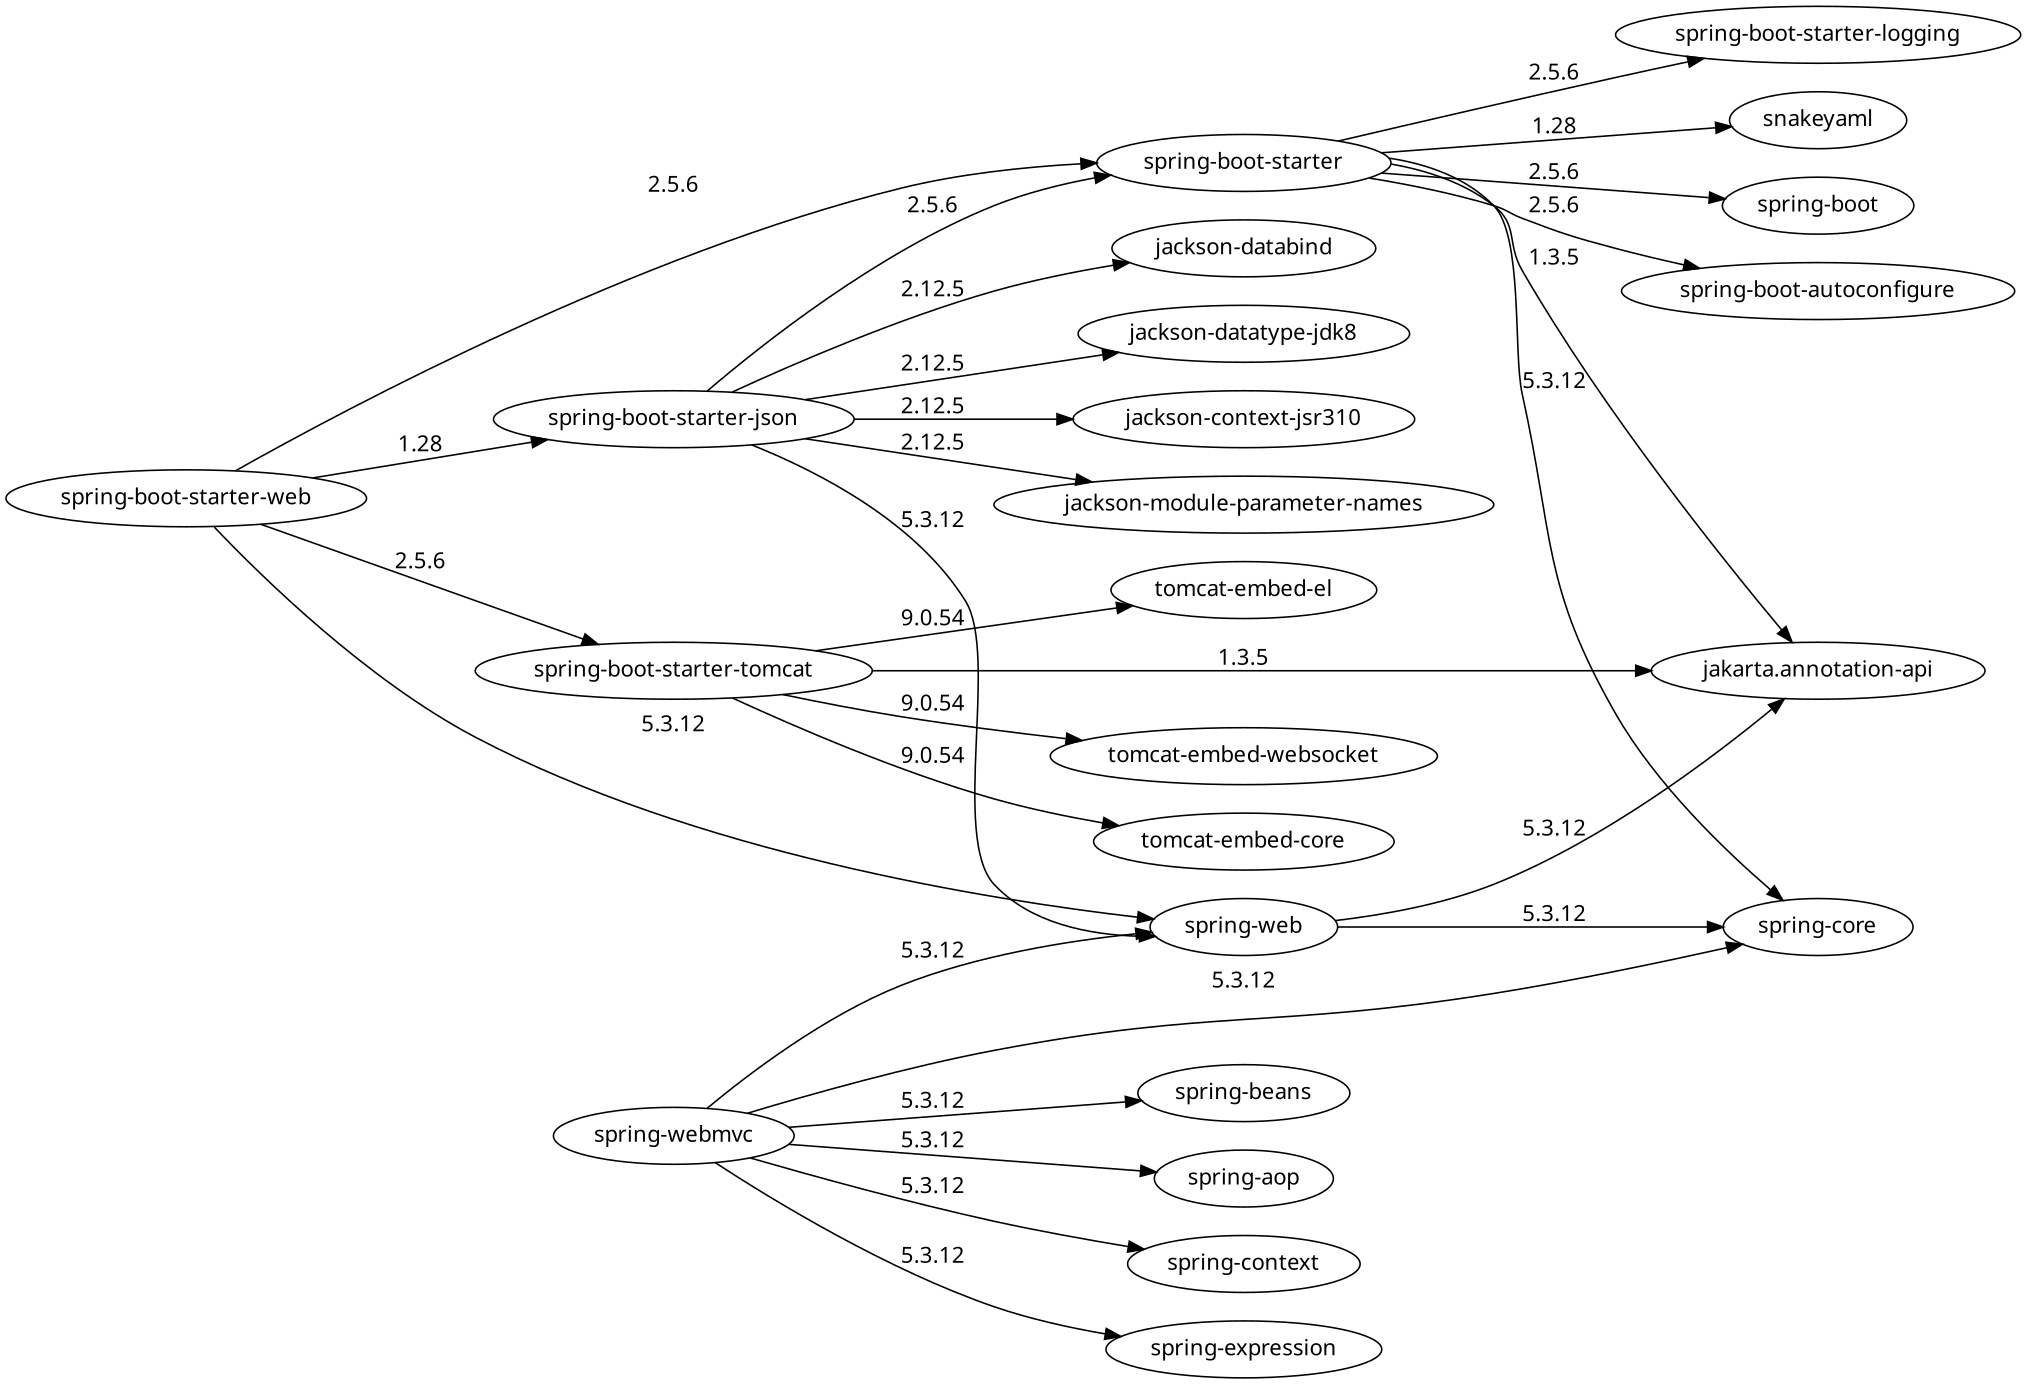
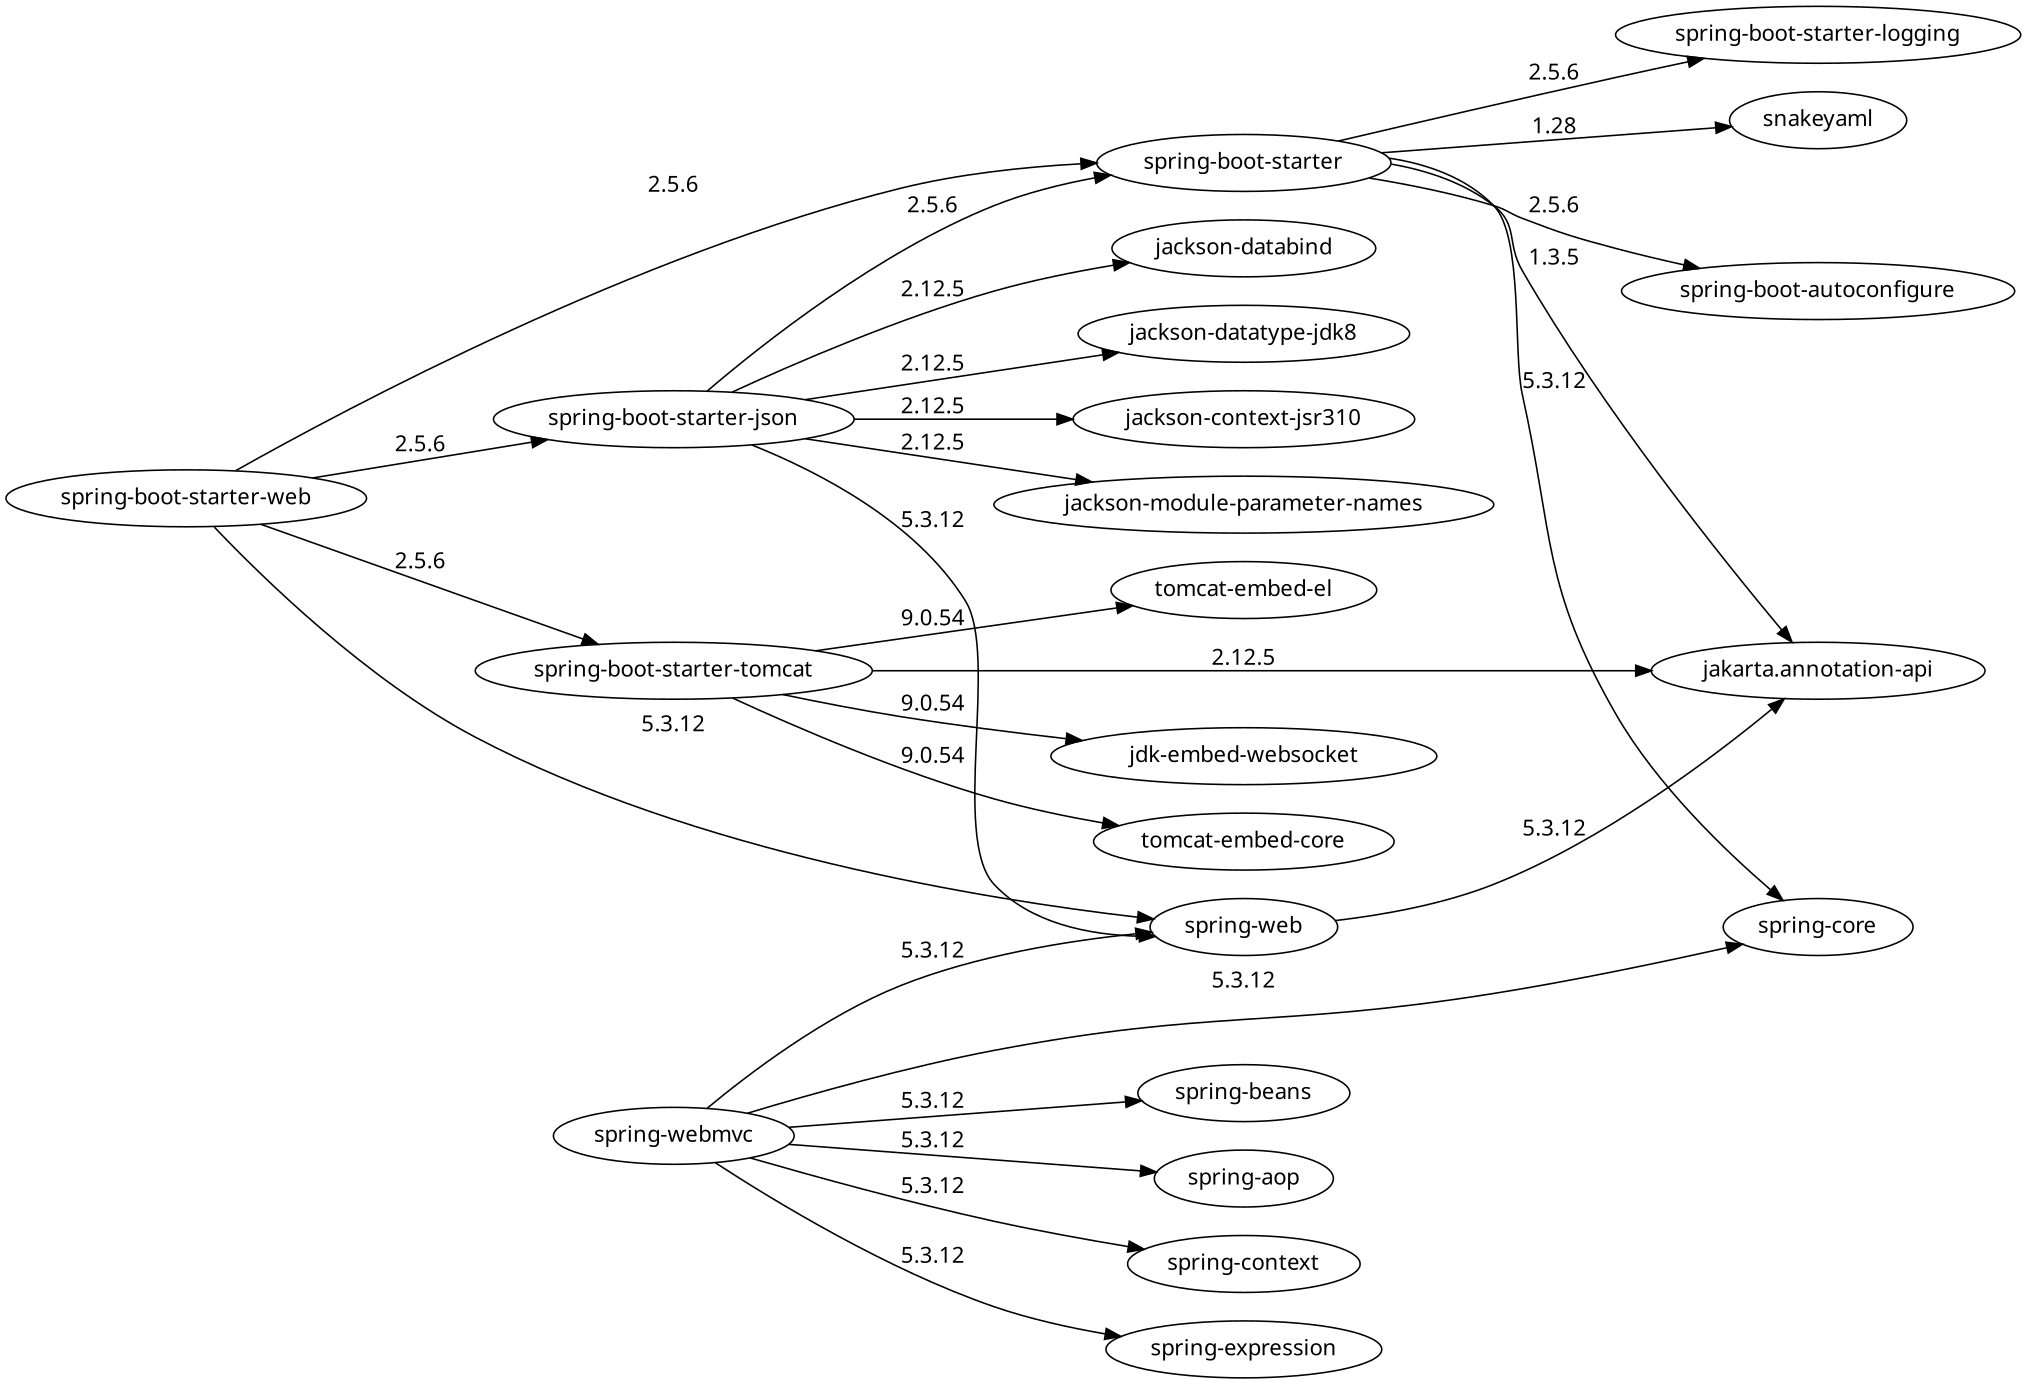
(1818, 206) -> none
(421, 445) -> (421, 445)
(1244, 659) -> (1244, 659)
(1244, 756) -> (1244, 756)
(1523, 927) -> none
